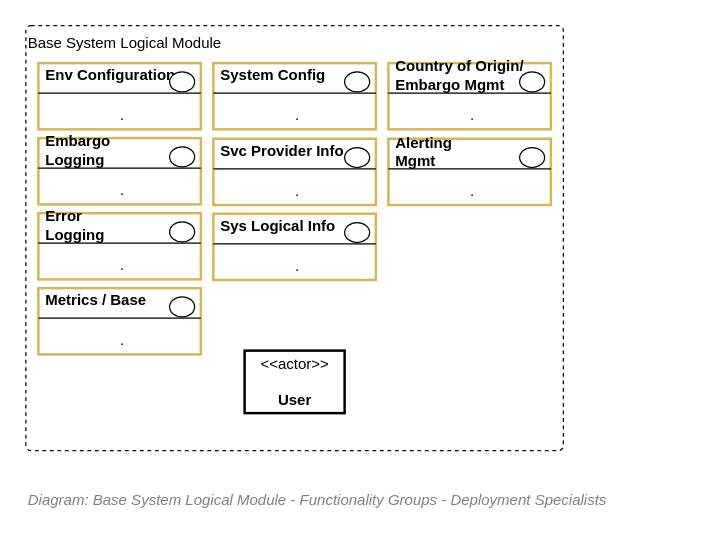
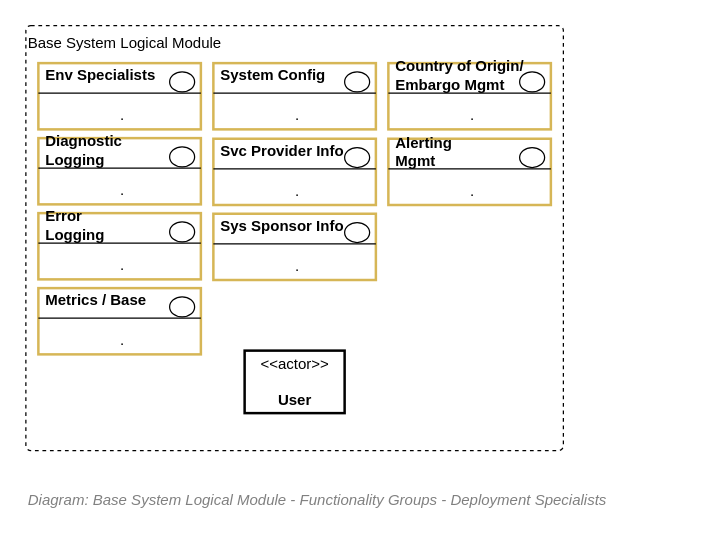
(111, 76) -> (101, 76)
(75, 151) -> (84, 151)
(280, 227) -> (284, 227)
